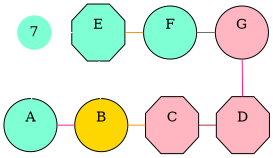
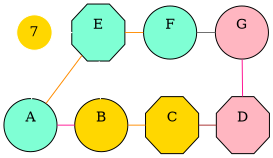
(34, 33) -> (34, 33)
none -> (64, 79)
(172, 125) -> (172, 125)
